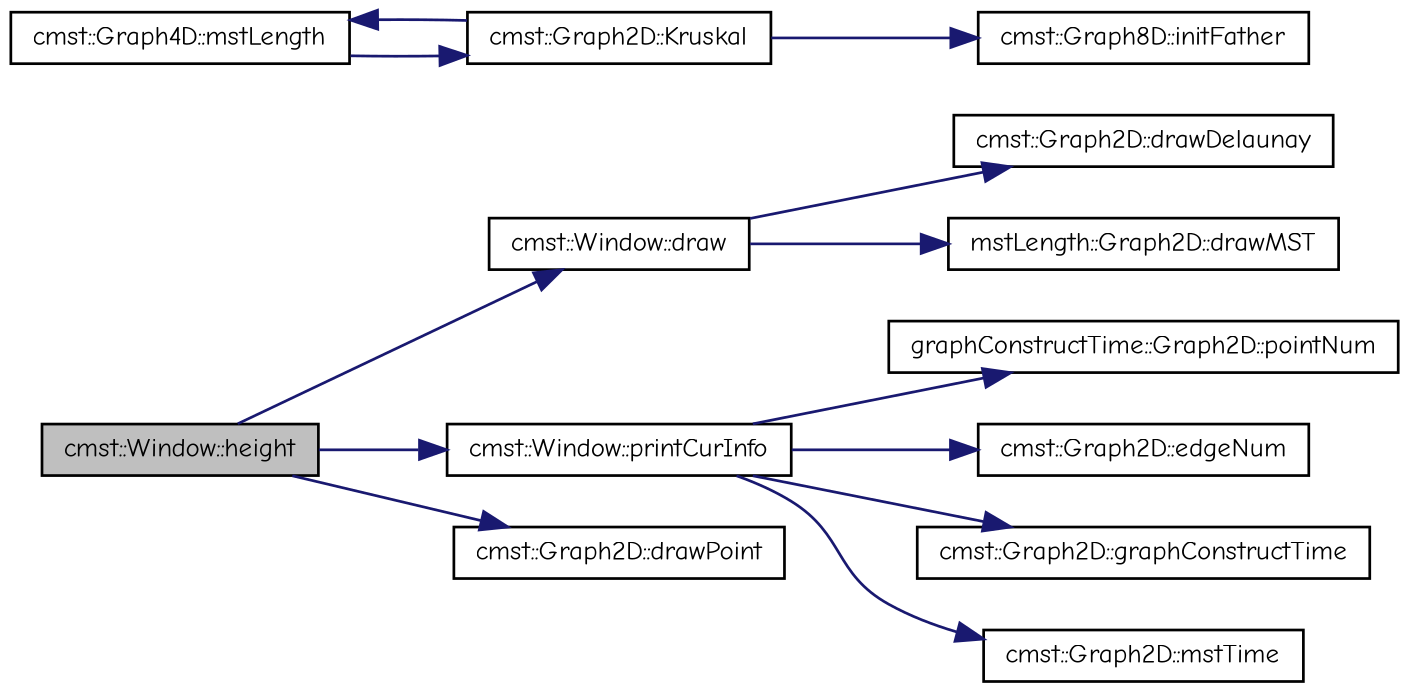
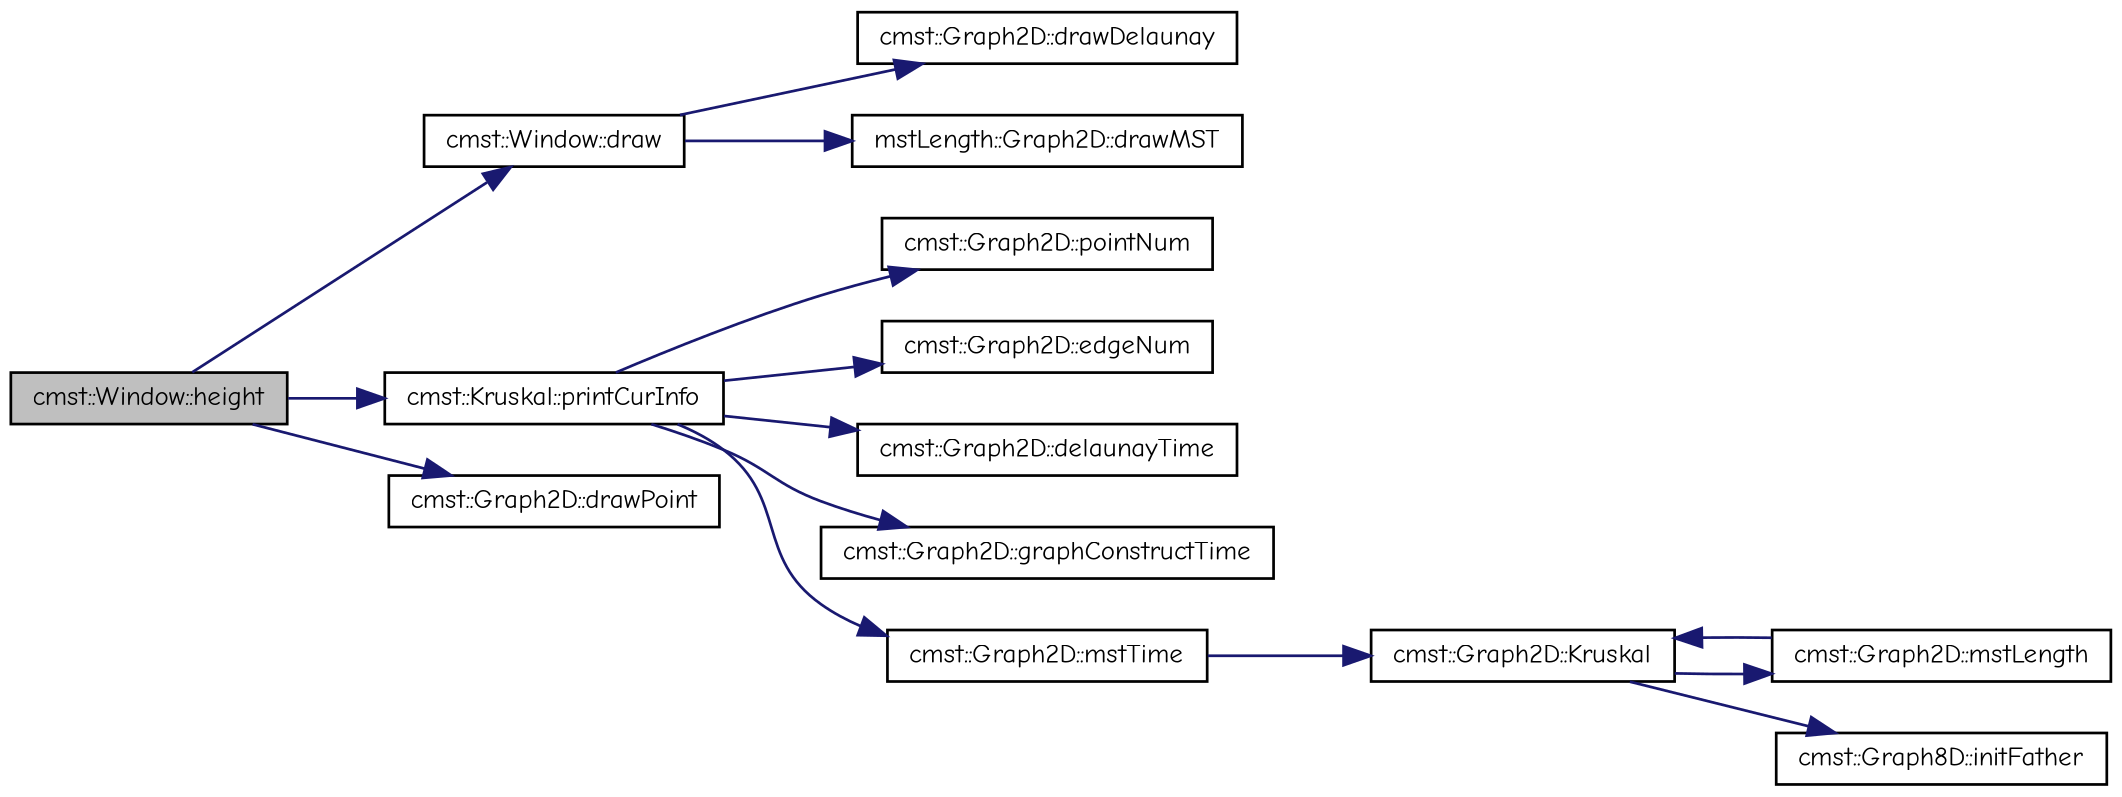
(180, 38) -> (1942, 656)
(1144, 347) -> (1047, 244)
(619, 450) -> (554, 398)
none -> (1047, 450)
none -> (1276, 656)
